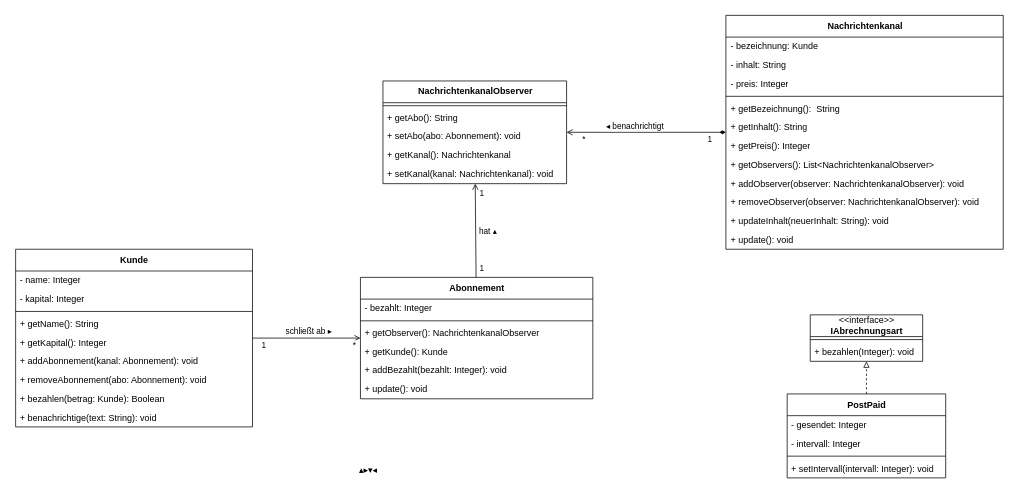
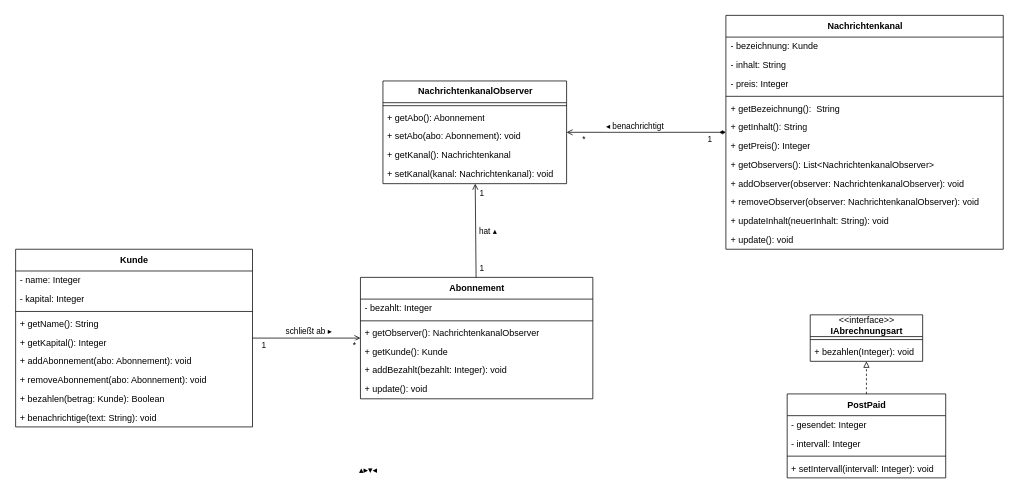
(428, 118) -> (439, 118)
(112, 362) -> (109, 362)
